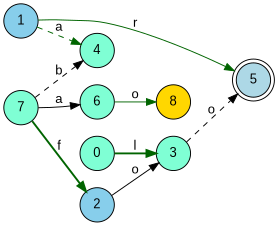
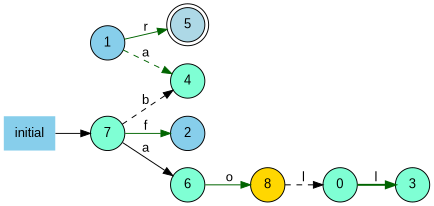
(209, 121) -> none
none -> (30, 133)
(56, 153) -> (143, 133)
(131, 182) -> none
none -> (299, 185)
